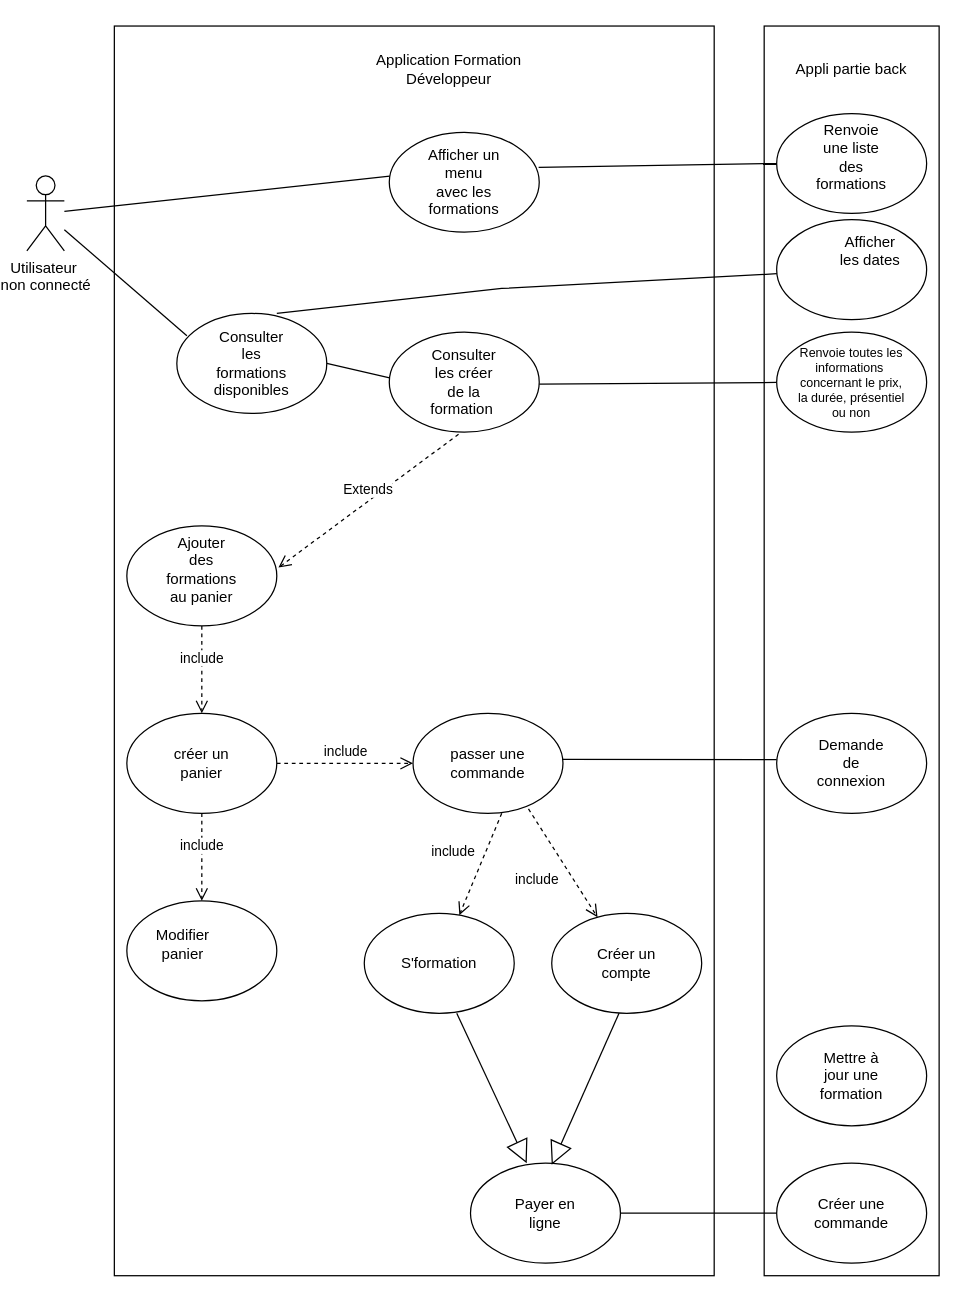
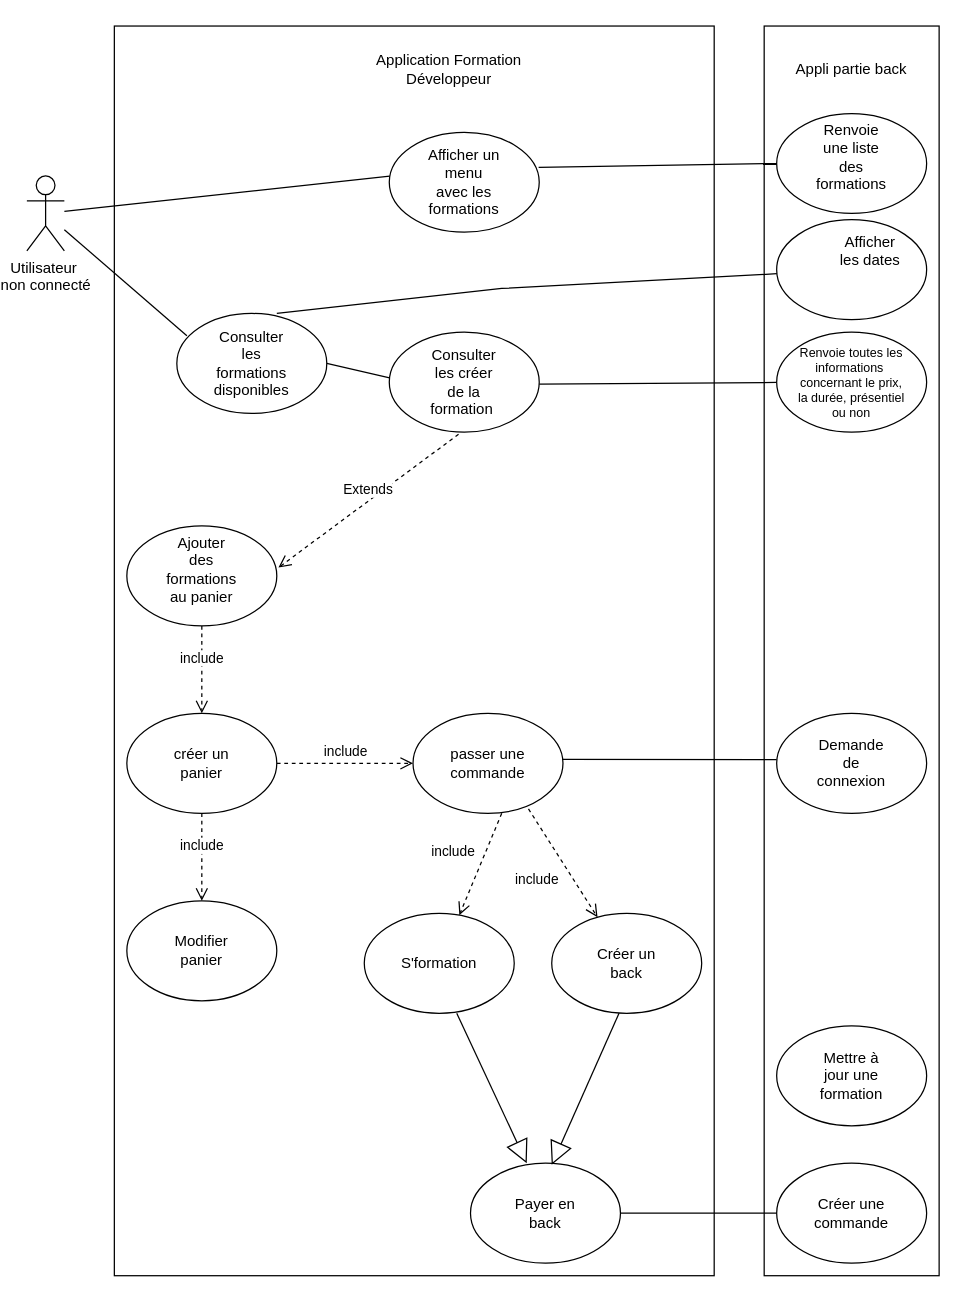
(183, 944) -> (202, 951)
(627, 963) -> (627, 963)
(546, 1213) -> (546, 1213)
